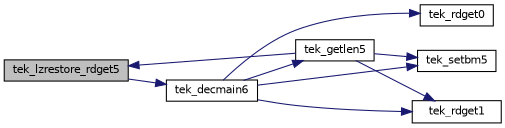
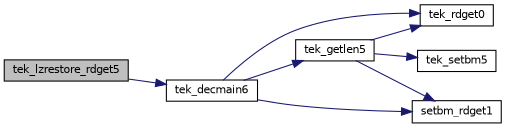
(217, 59) -> (391, 34)
(332, 76) -> none
(457, 112) -> (457, 112)
